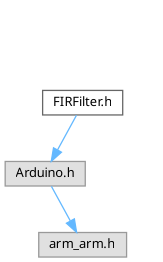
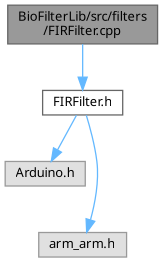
none -> (83, 25)
(61, 204) -> (97, 167)
